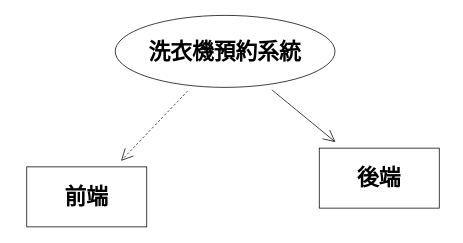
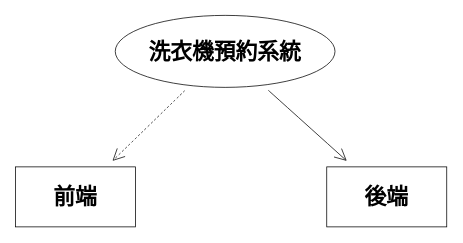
(379, 178) -> (387, 197)
(87, 197) -> (75, 197)
